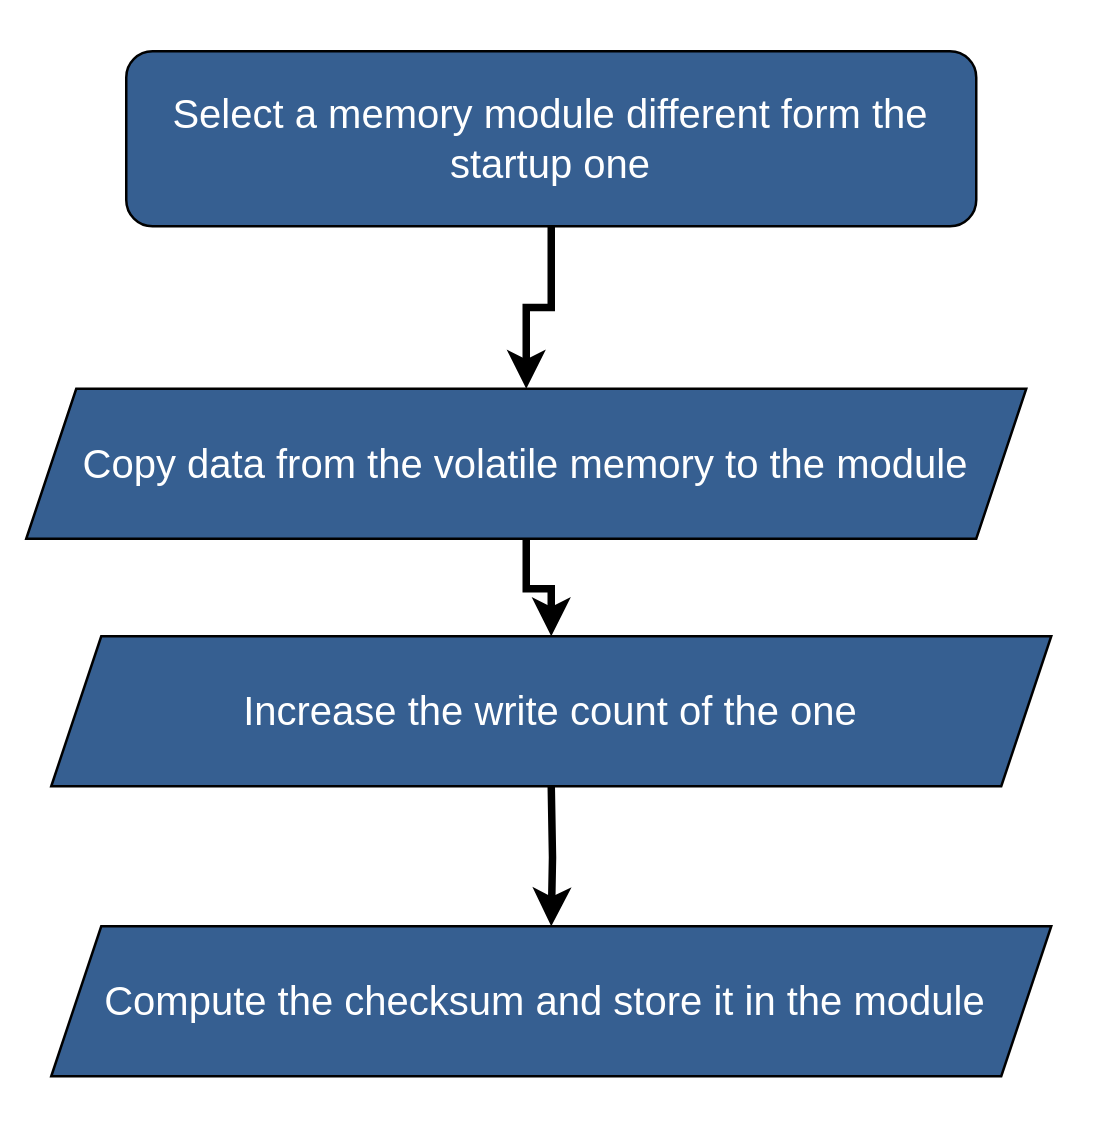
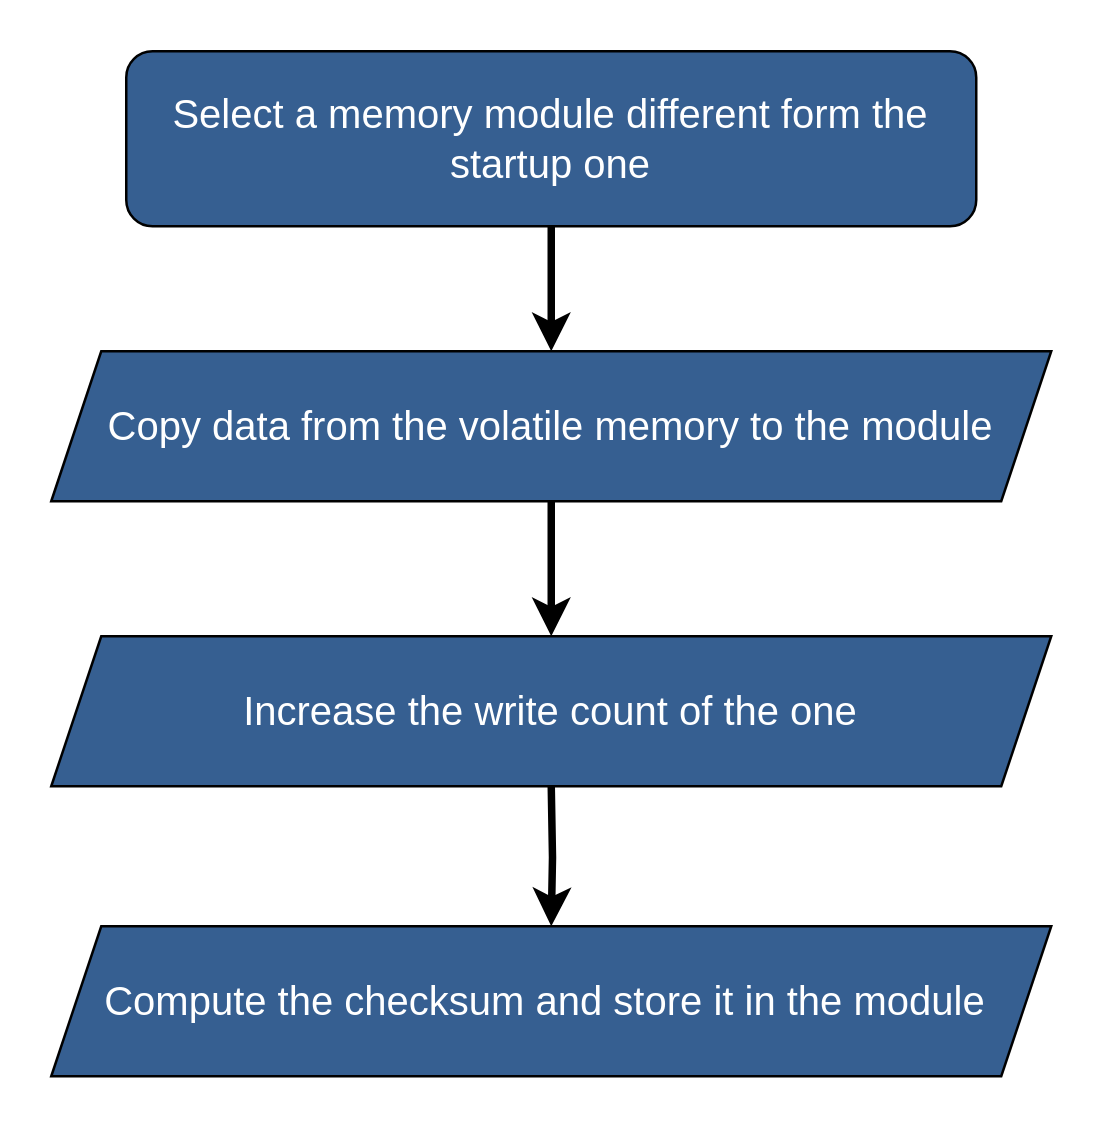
(526, 464) -> (551, 426)
